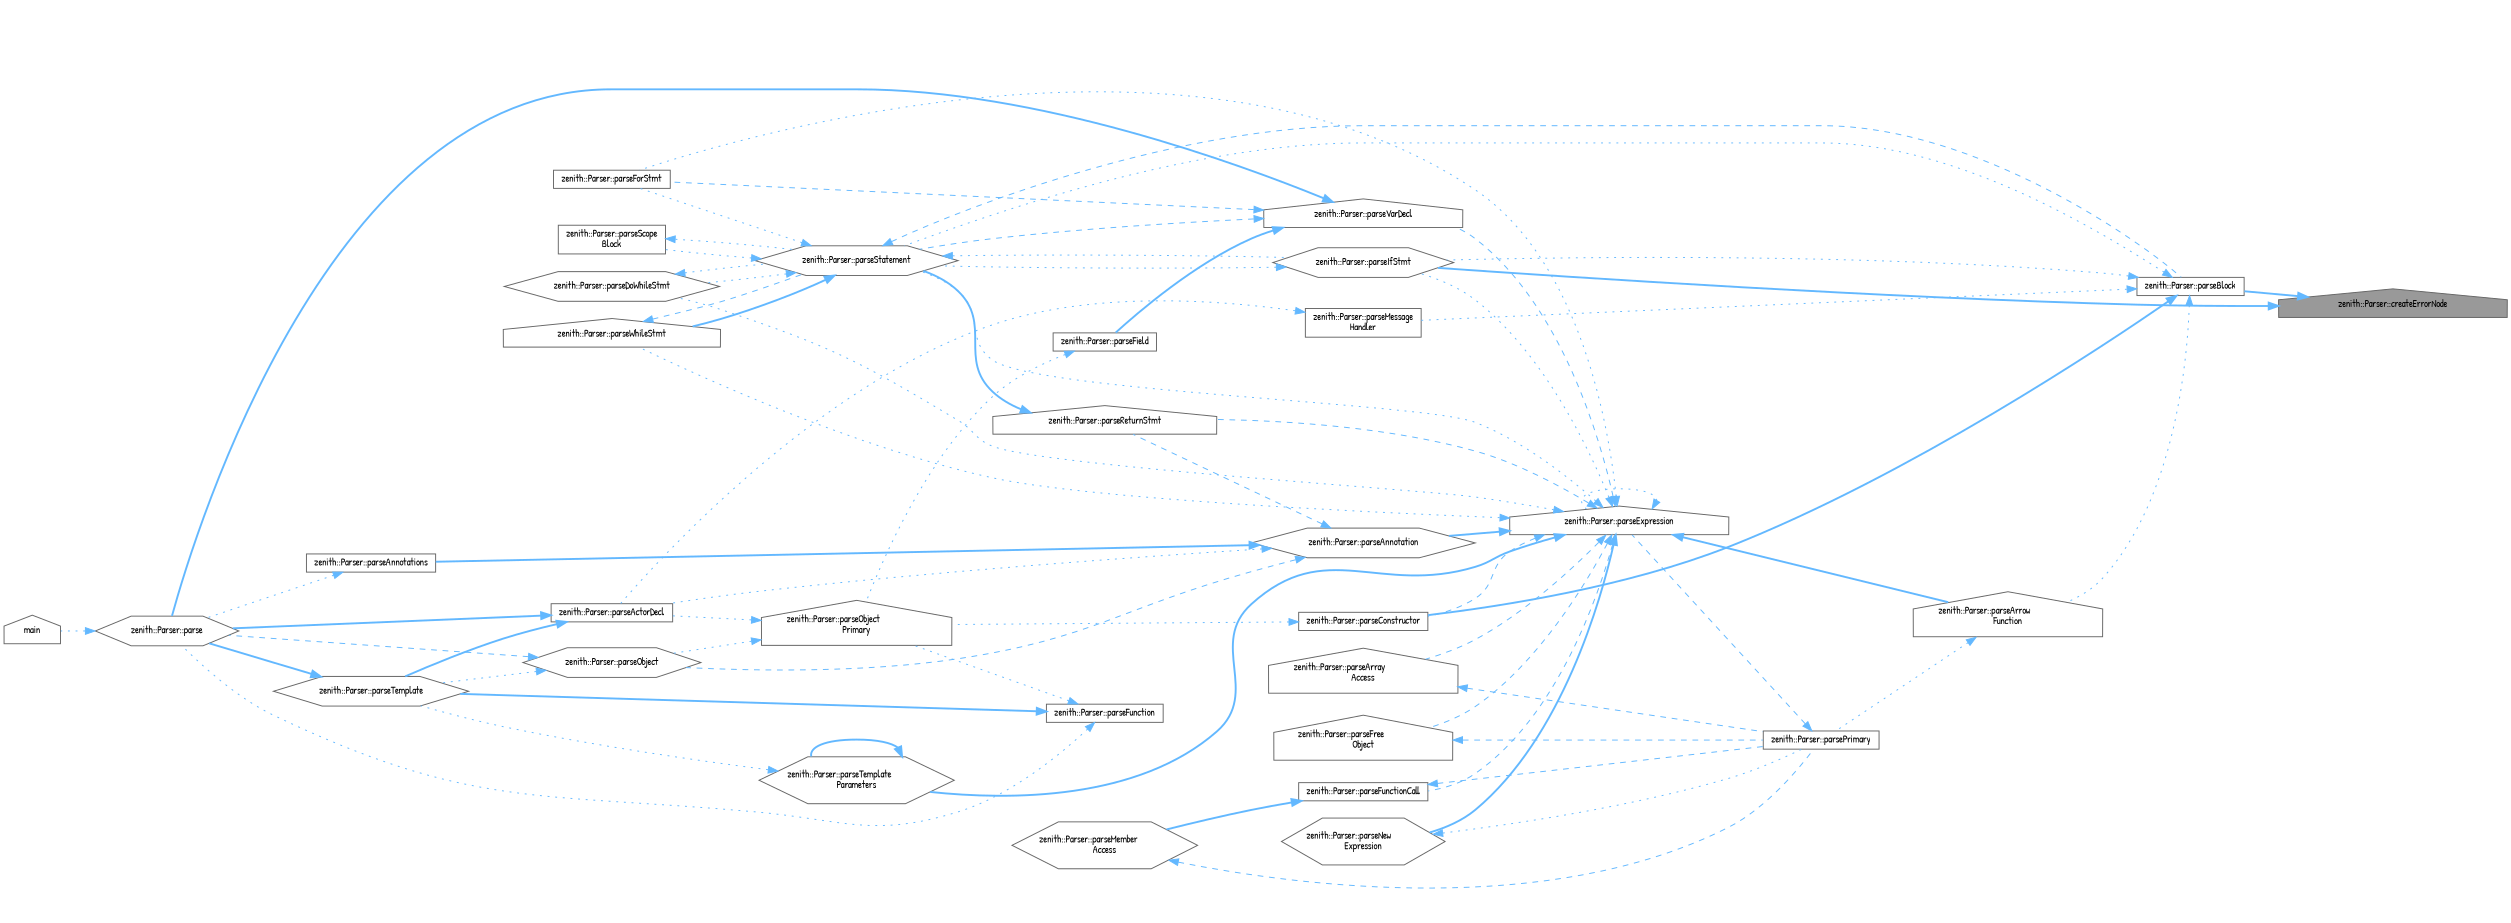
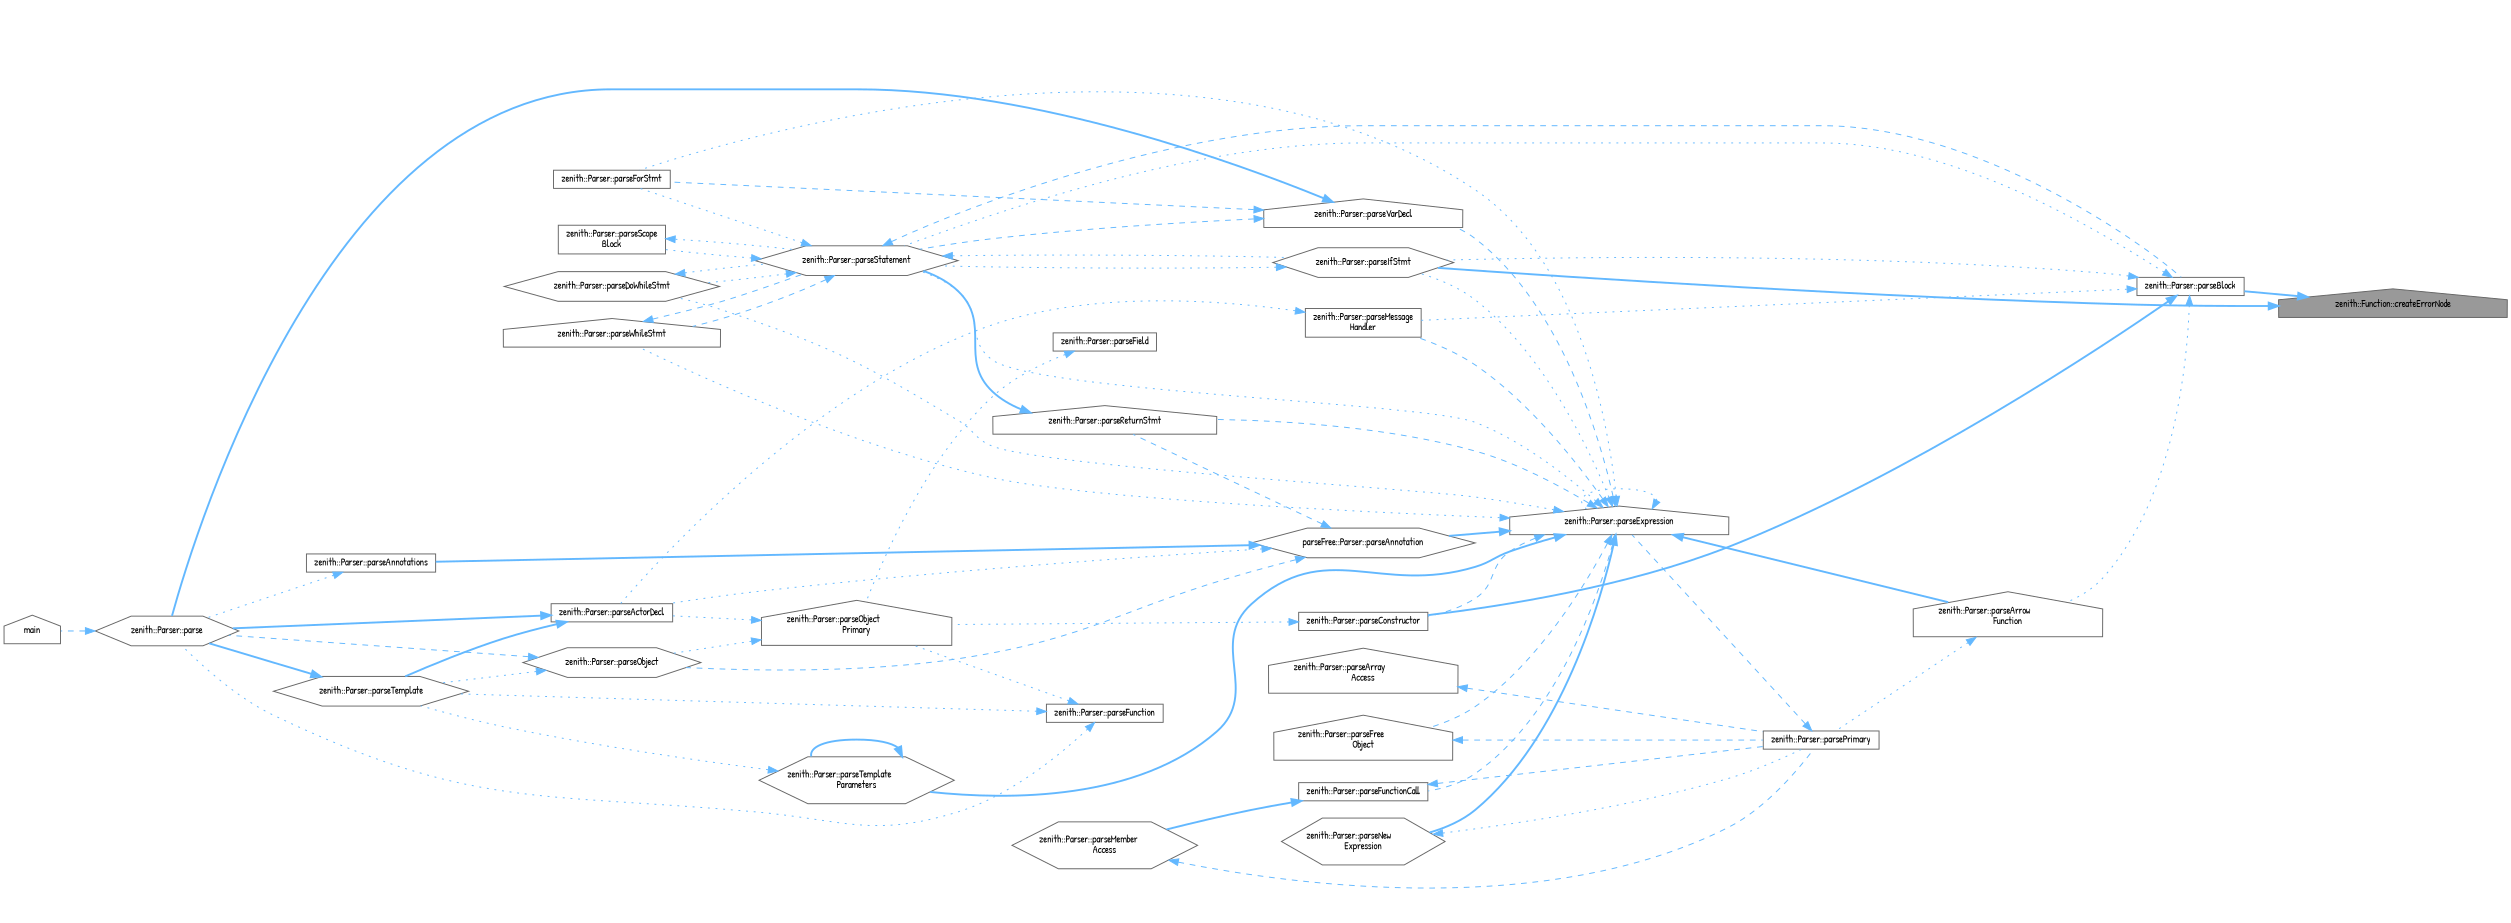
(1186, 277) -> none
(2393, 305) -> (2393, 305)
(760, 306) -> (760, 306)
(1363, 543) -> (1363, 543)
(1519, 611) -> (1522, 404)
(73, 631) -> (73, 631)
(748, 703) -> (748, 703)
